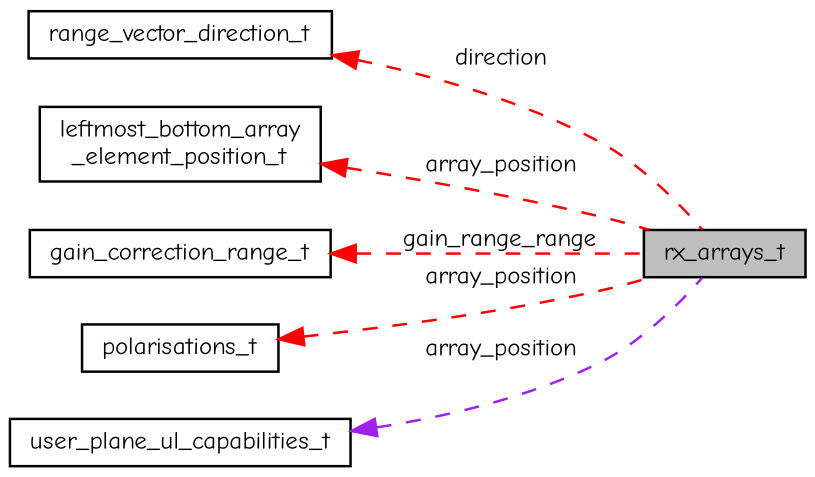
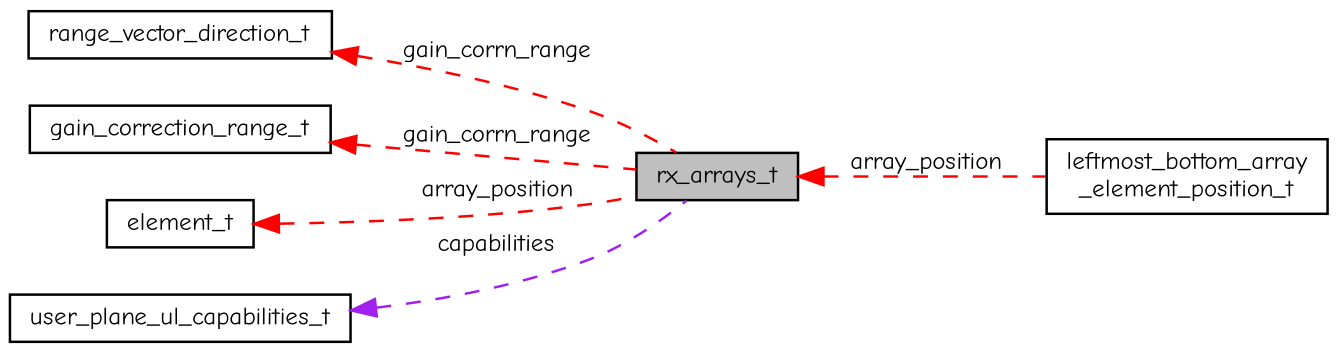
(497, 58) -> (493, 51)
(499, 195) -> (935, 177)
(497, 240) -> (493, 135)
(180, 348) -> (180, 224)
(497, 349) -> (493, 245)
